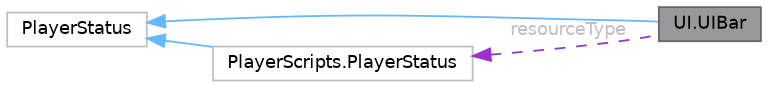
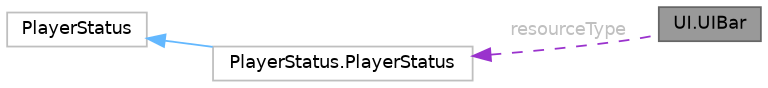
(412, 16) -> none
(343, 64) -> (343, 64)
